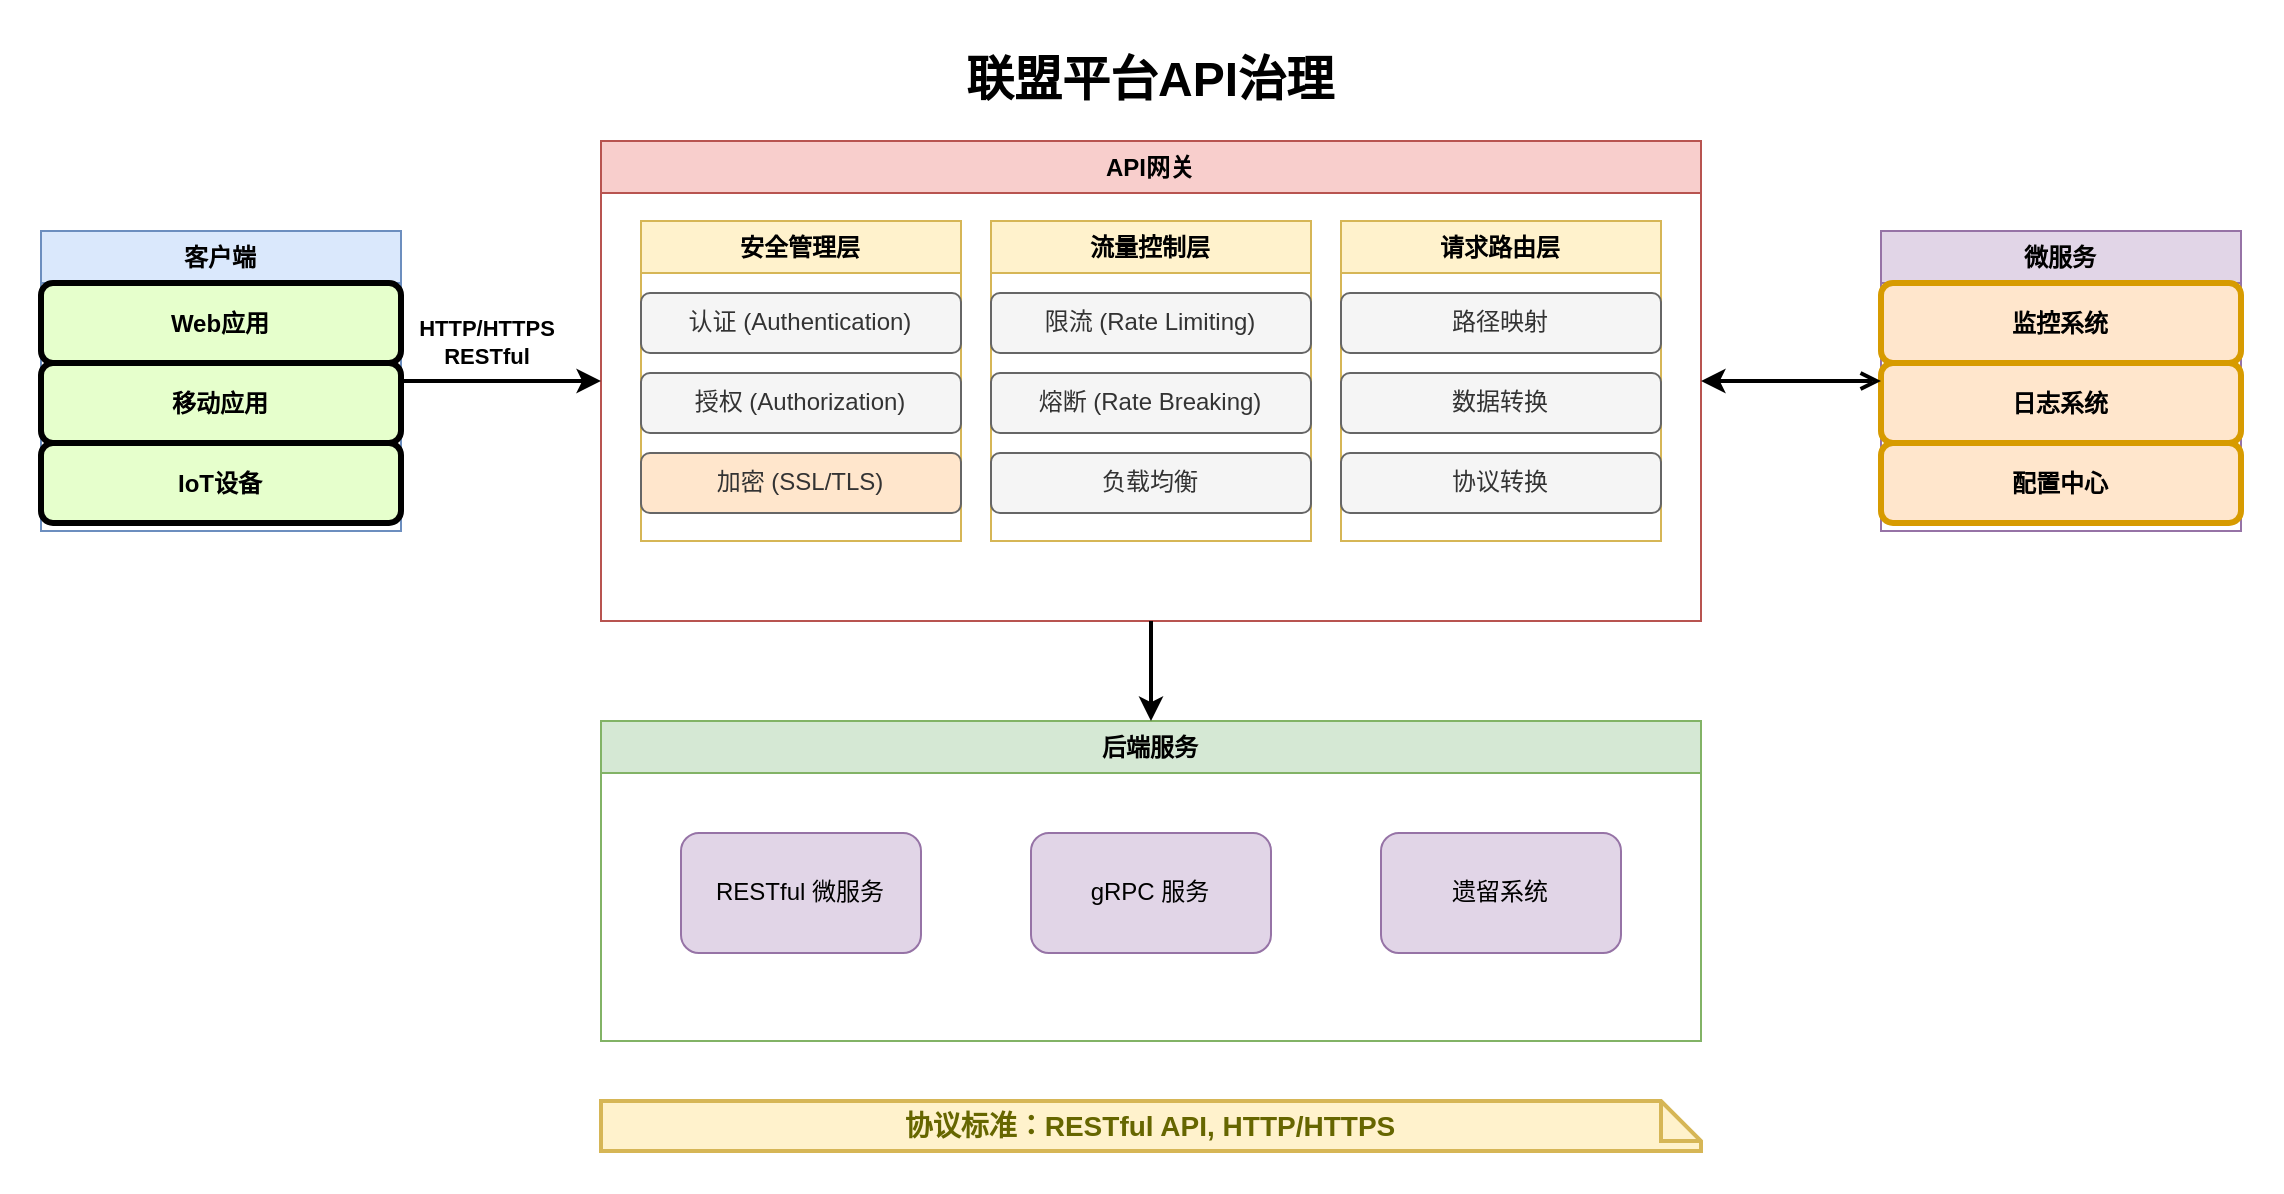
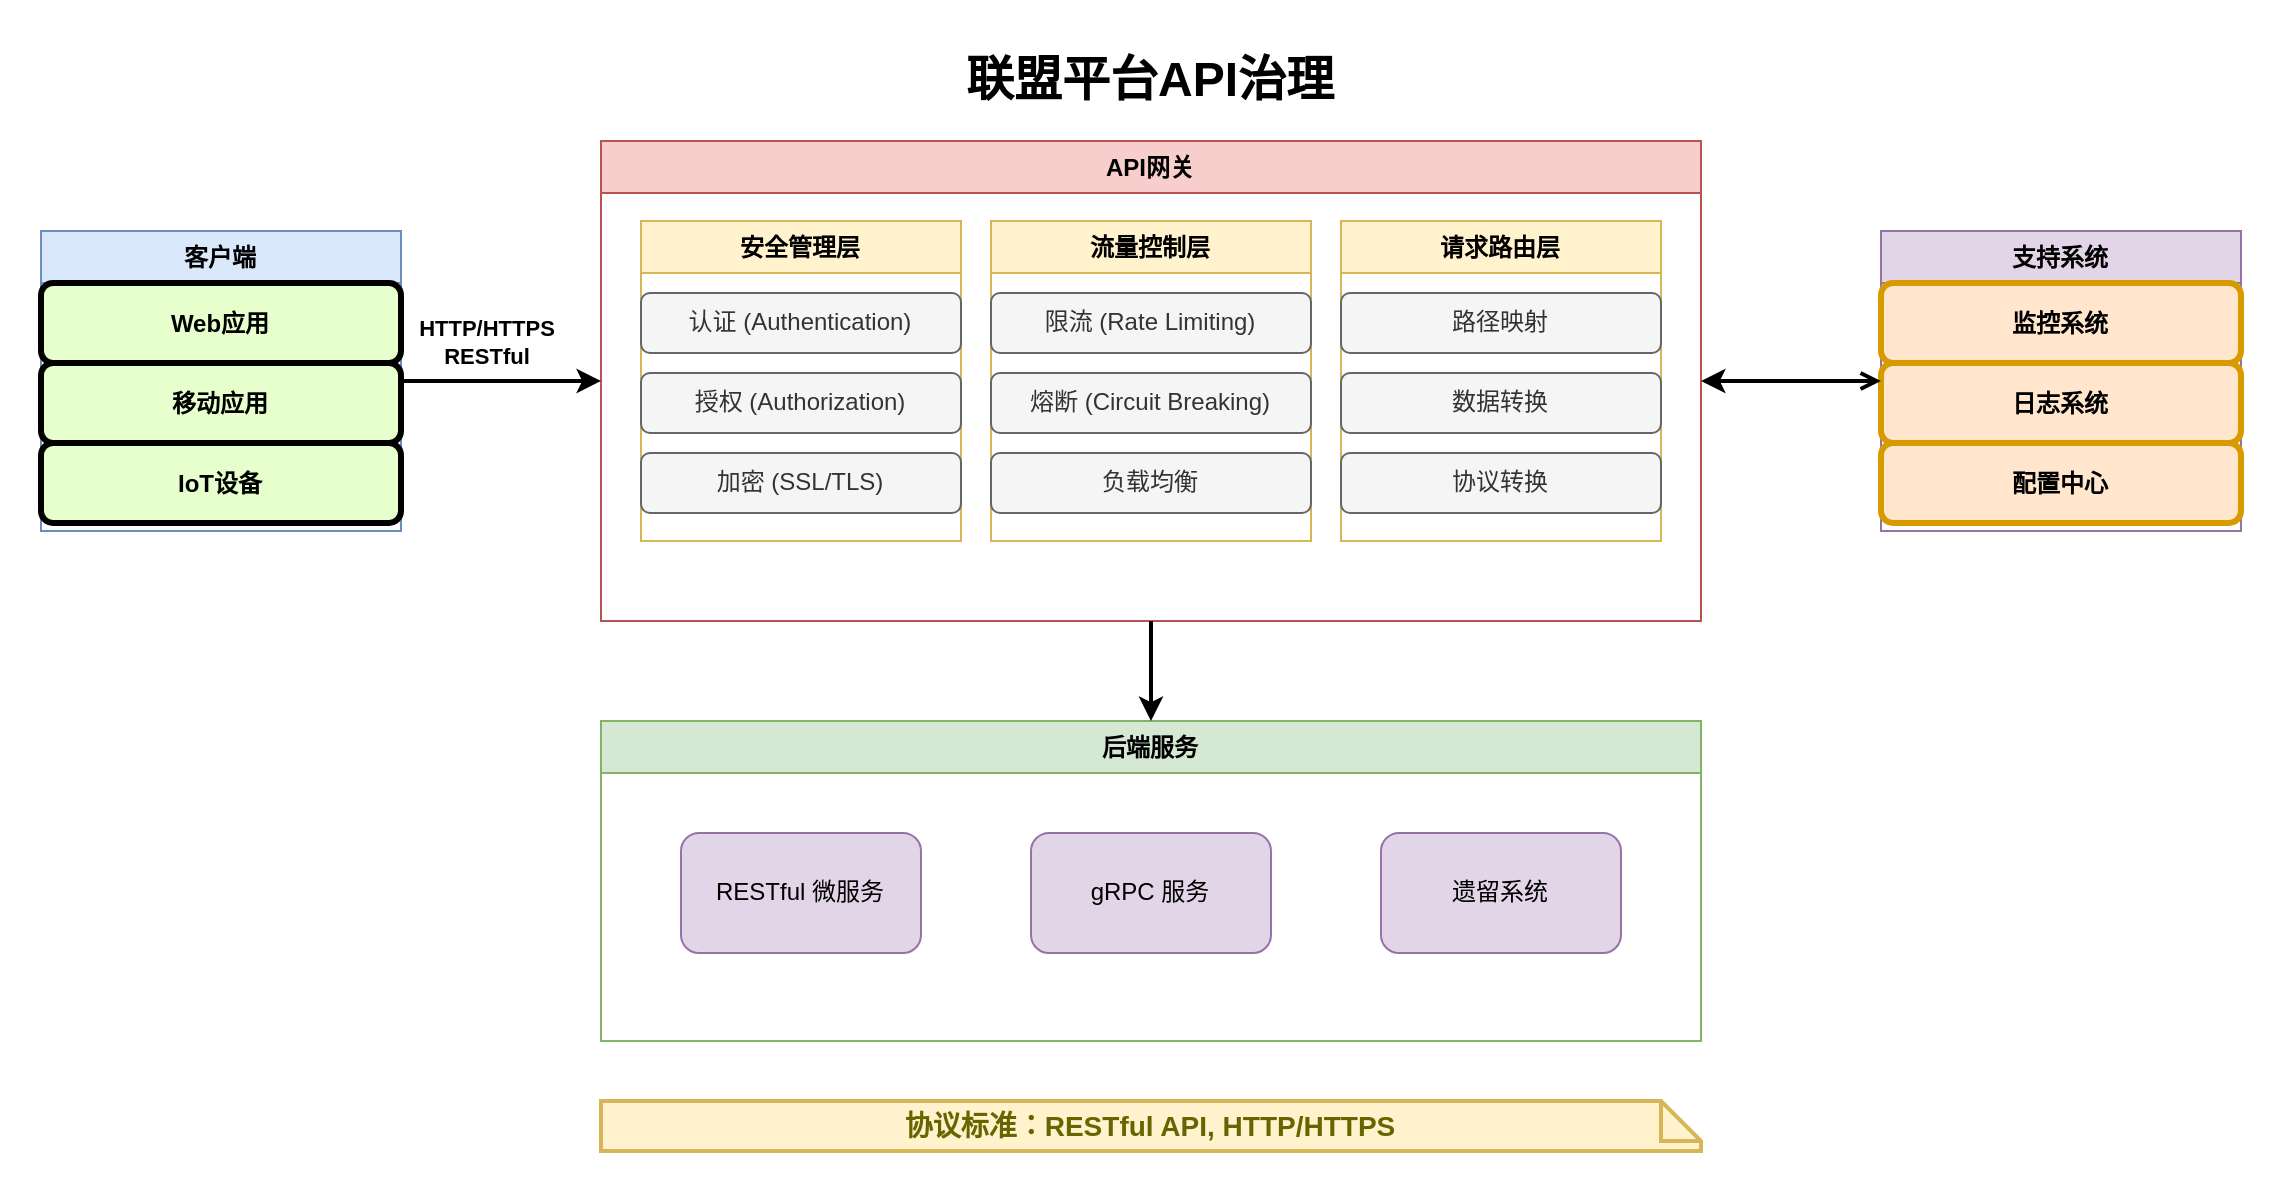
(2060, 258) -> (2060, 258)
(1151, 403) -> (1151, 403)
(801, 483) -> (801, 483)
